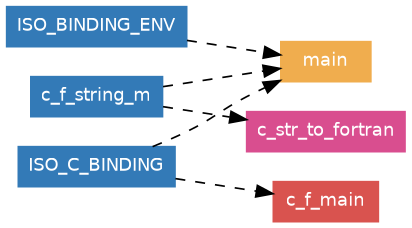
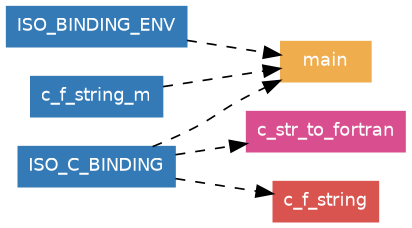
(196, 112) -> (203, 150)
(326, 202) -> (326, 202)
